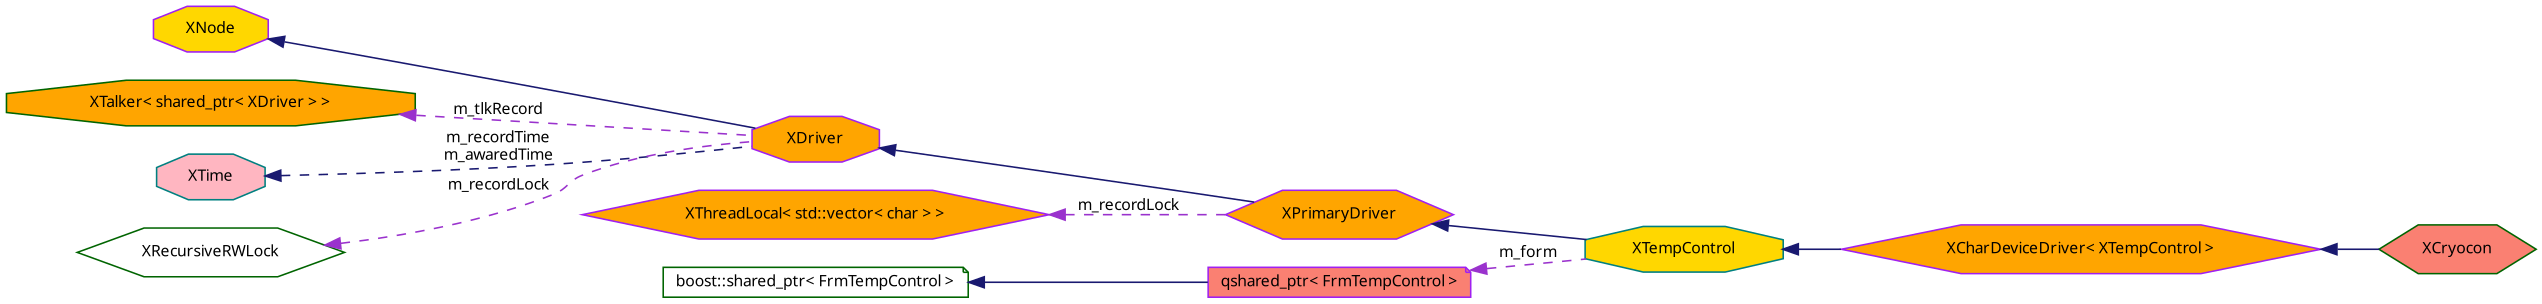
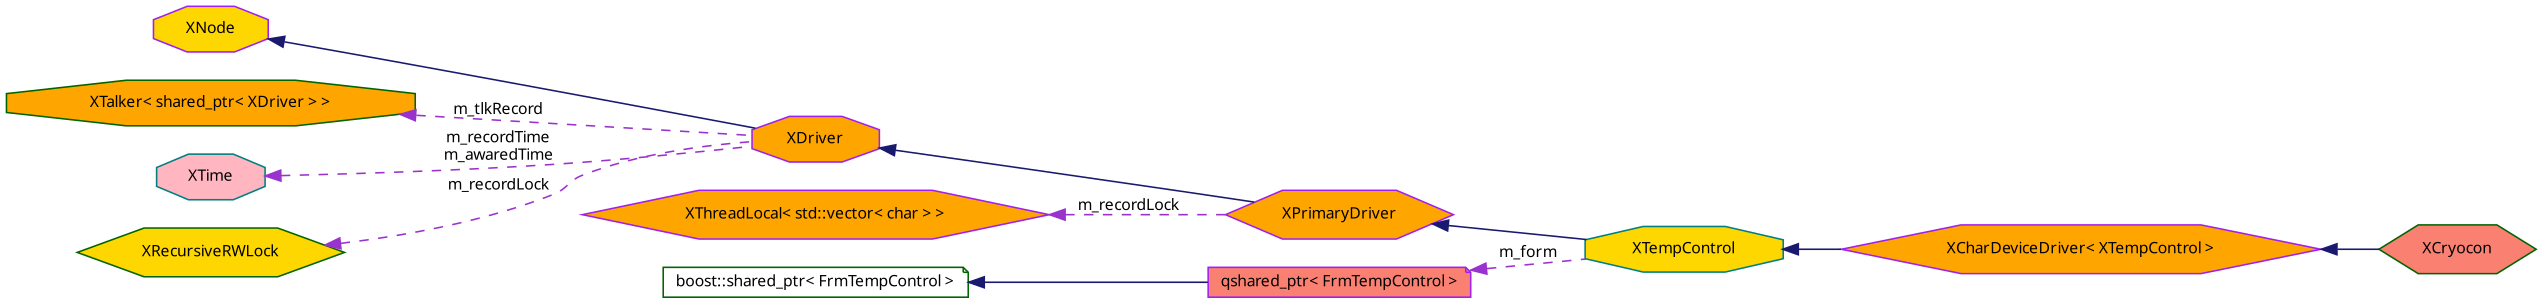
(517, 167) -> (517, 167)
(211, 252) -> (211, 252)
